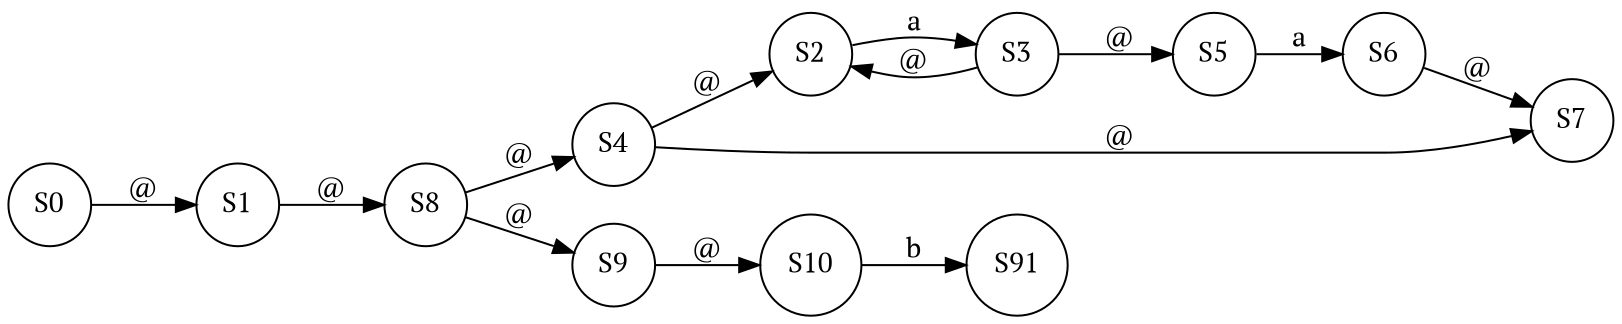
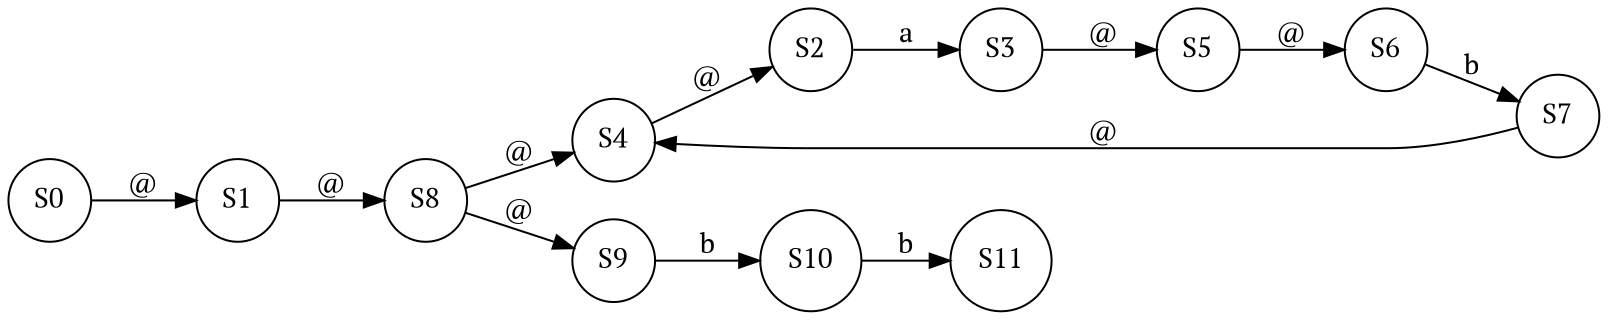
(1299, 39) -> (1292, 35)
(1478, 69) -> (1472, 67)
(925, 77) -> none
(1084, 153) -> (1098, 148)
(708, 250) -> (708, 246)
(1017, 265) -> (1001, 261)
